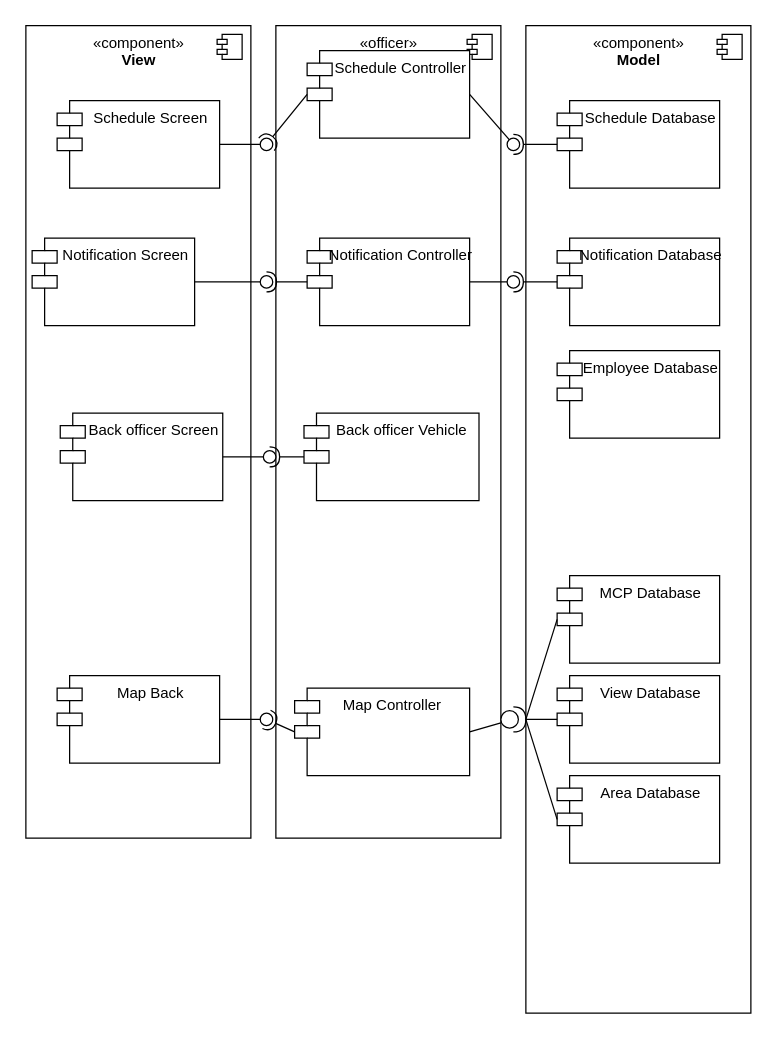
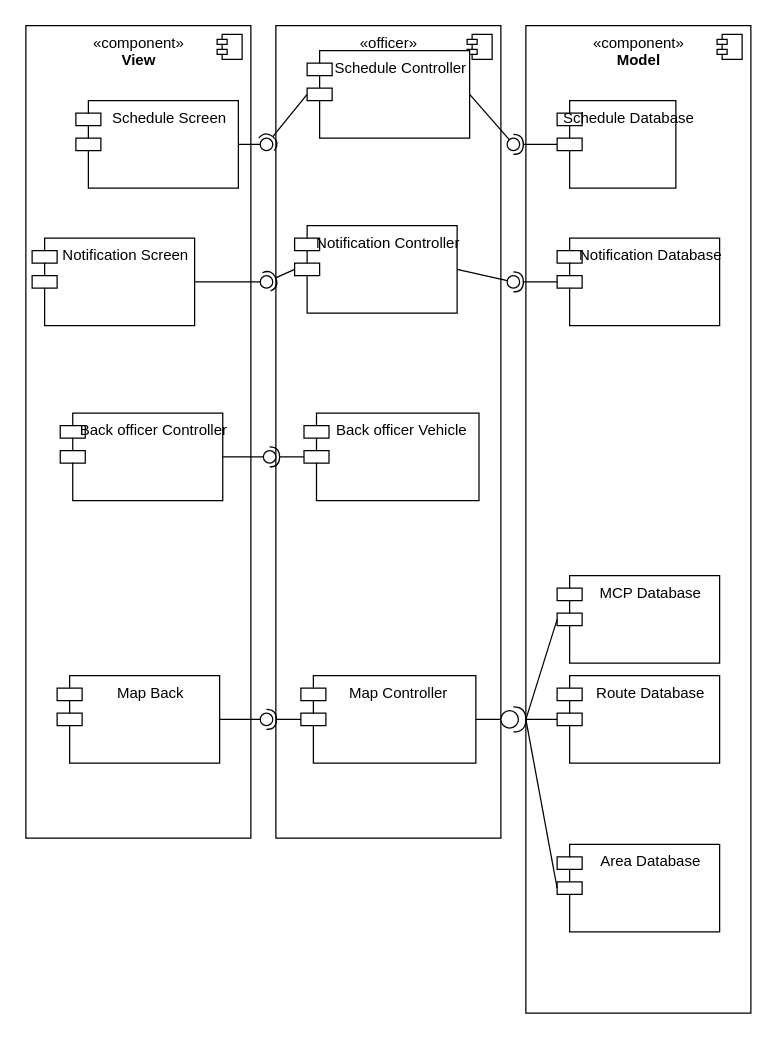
(138, 144) -> (157, 144)
(638, 144) -> (616, 144)
(388, 282) -> (376, 269)
(638, 394) -> none
(153, 430) -> (153, 430)
(650, 693) -> (650, 693)
(382, 732) -> (388, 719)
(638, 819) -> (638, 888)
